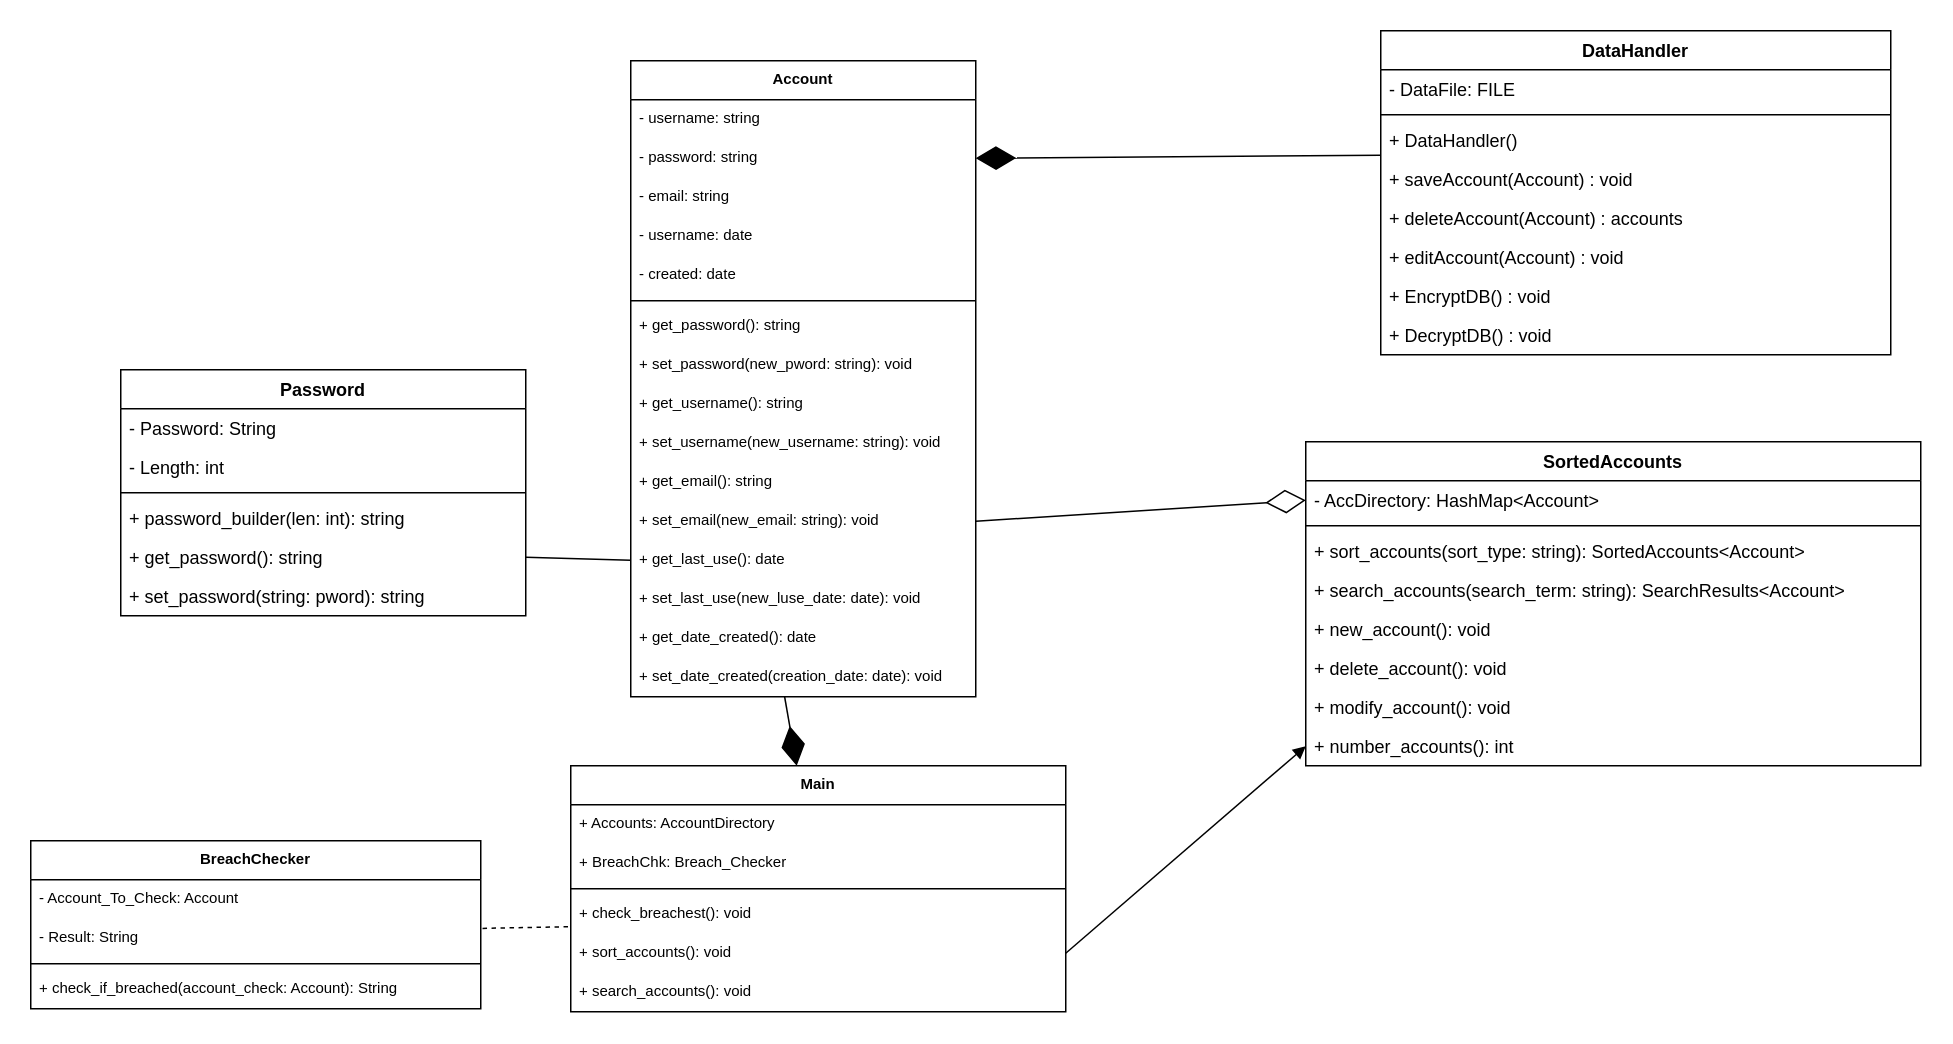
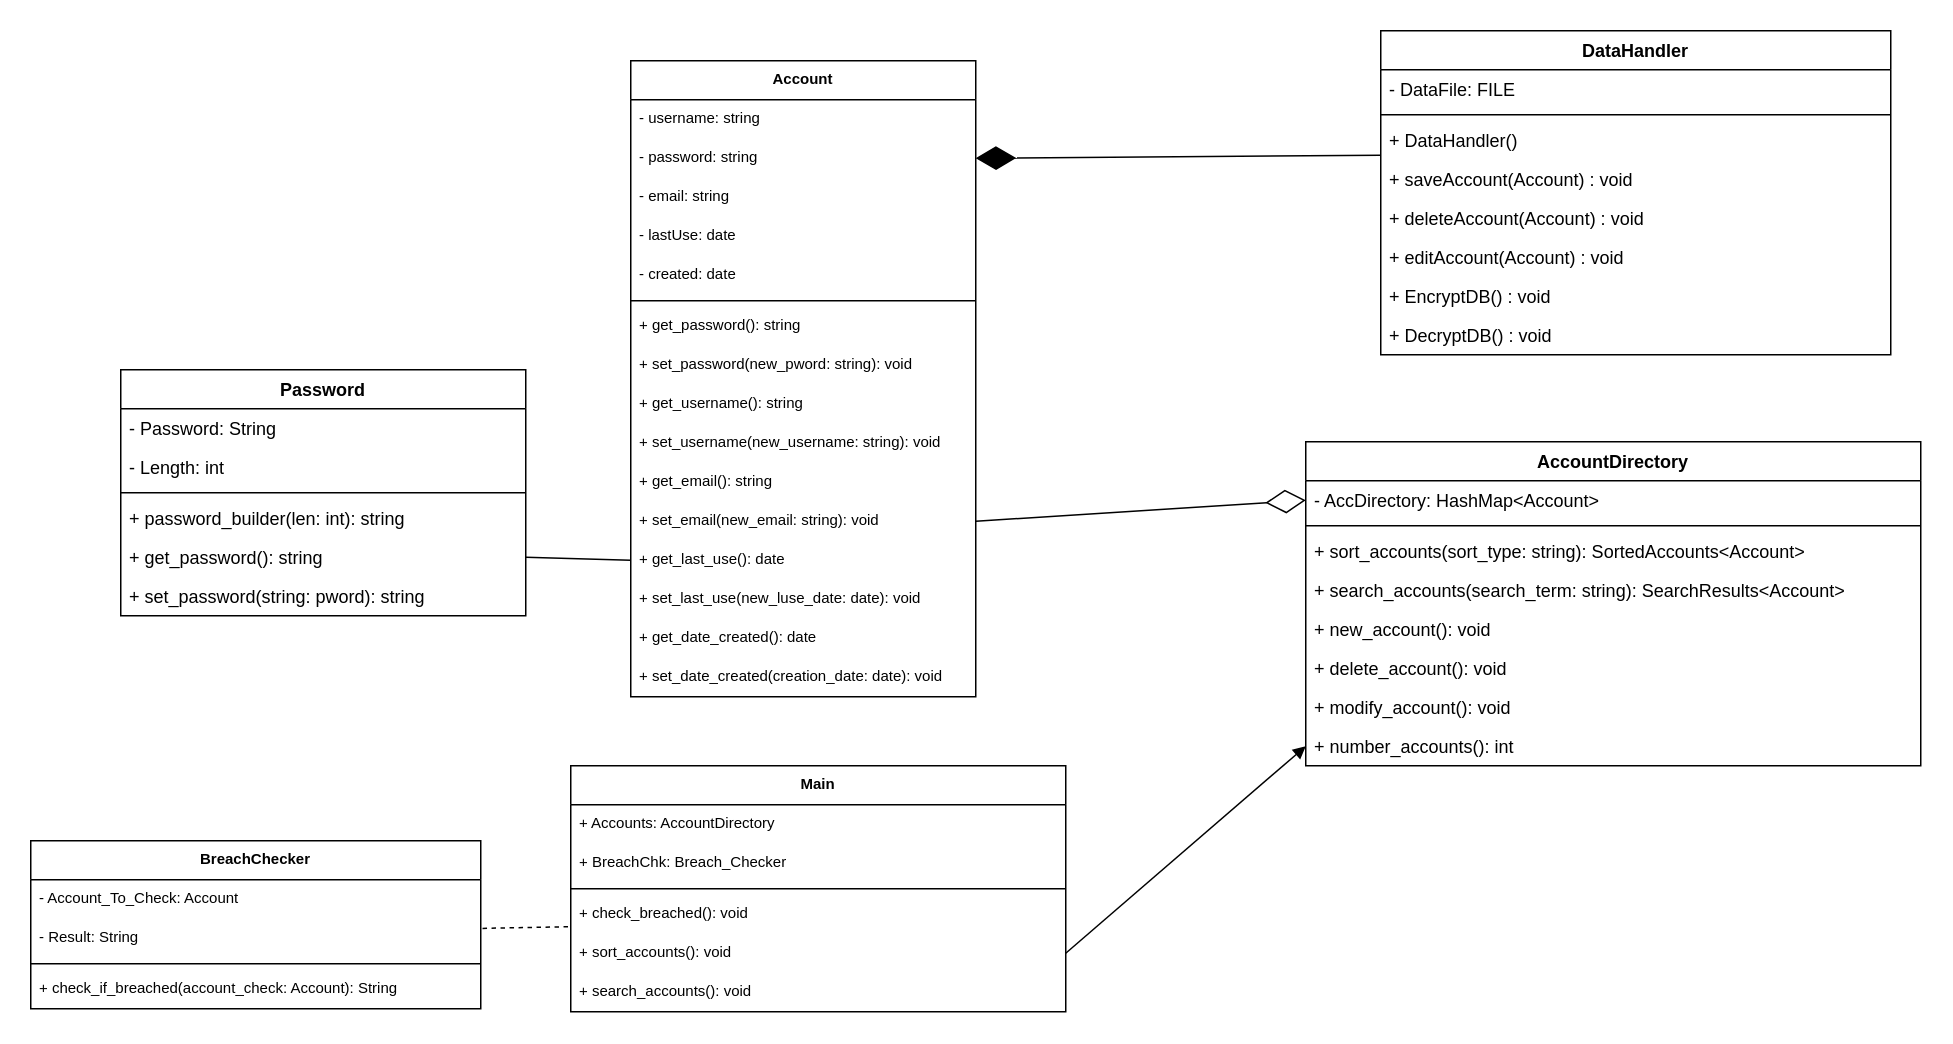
(1554, 219) -> (1531, 219)
(700, 235) -> (694, 235)
(1613, 462) -> (1613, 462)
(787, 713) -> none
(676, 913) -> (672, 913)
